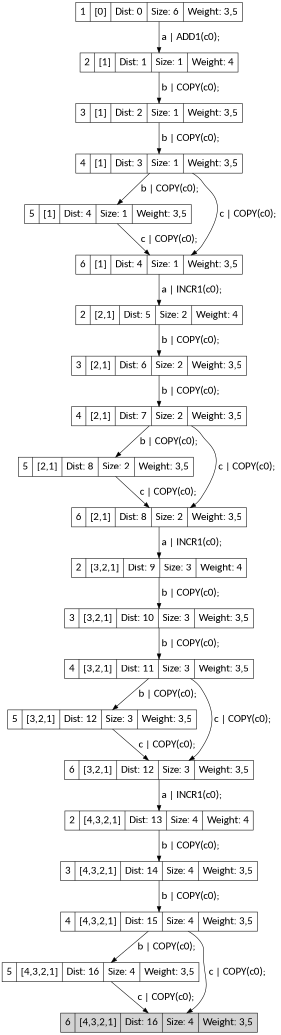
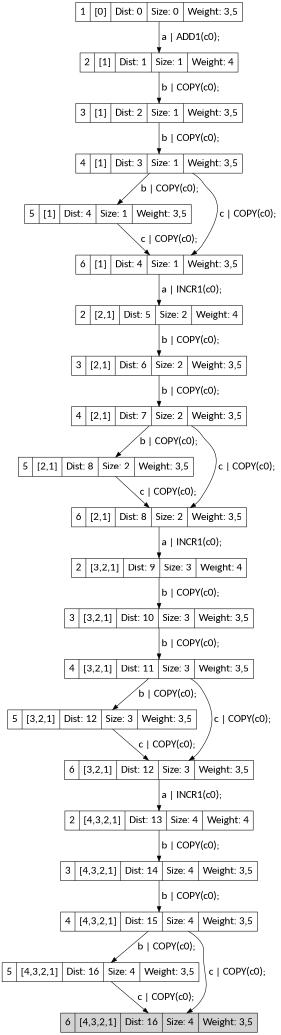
(165, 11) -> (165, 11)
